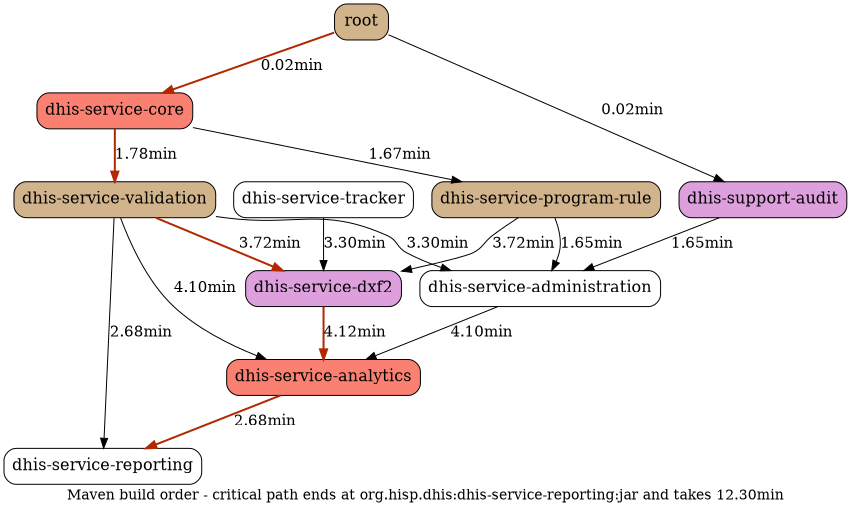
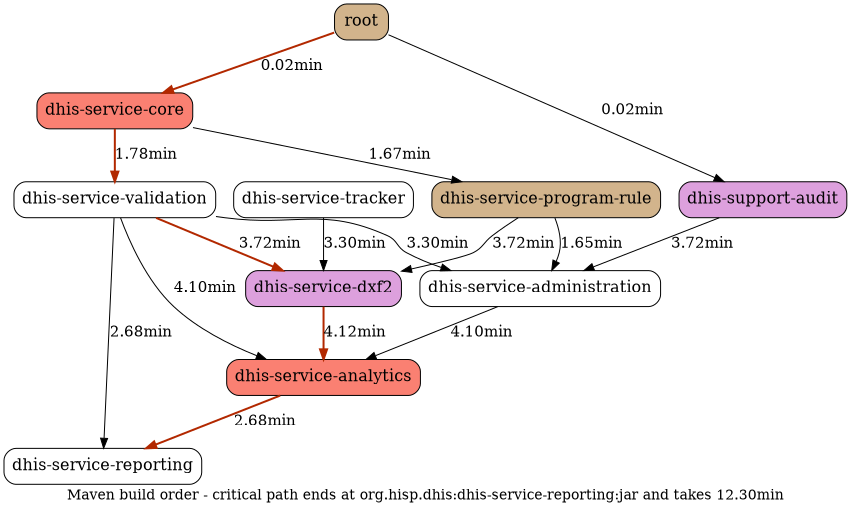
(115, 200) -> (115, 200)
(703, 244) -> (703, 244)
